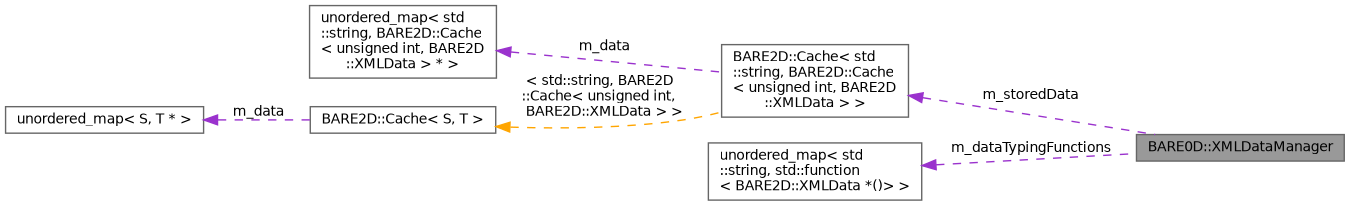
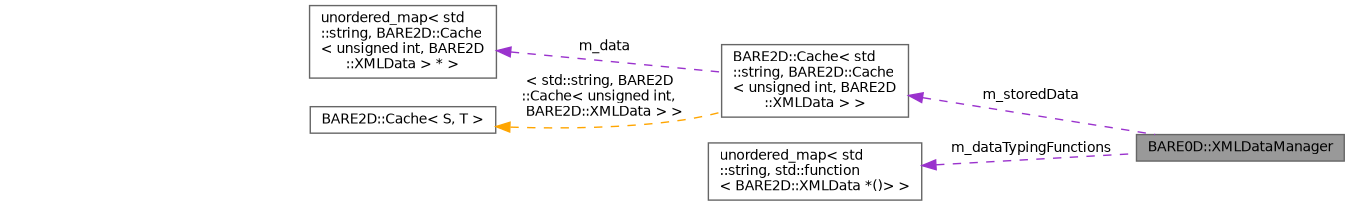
(105, 120) -> none
